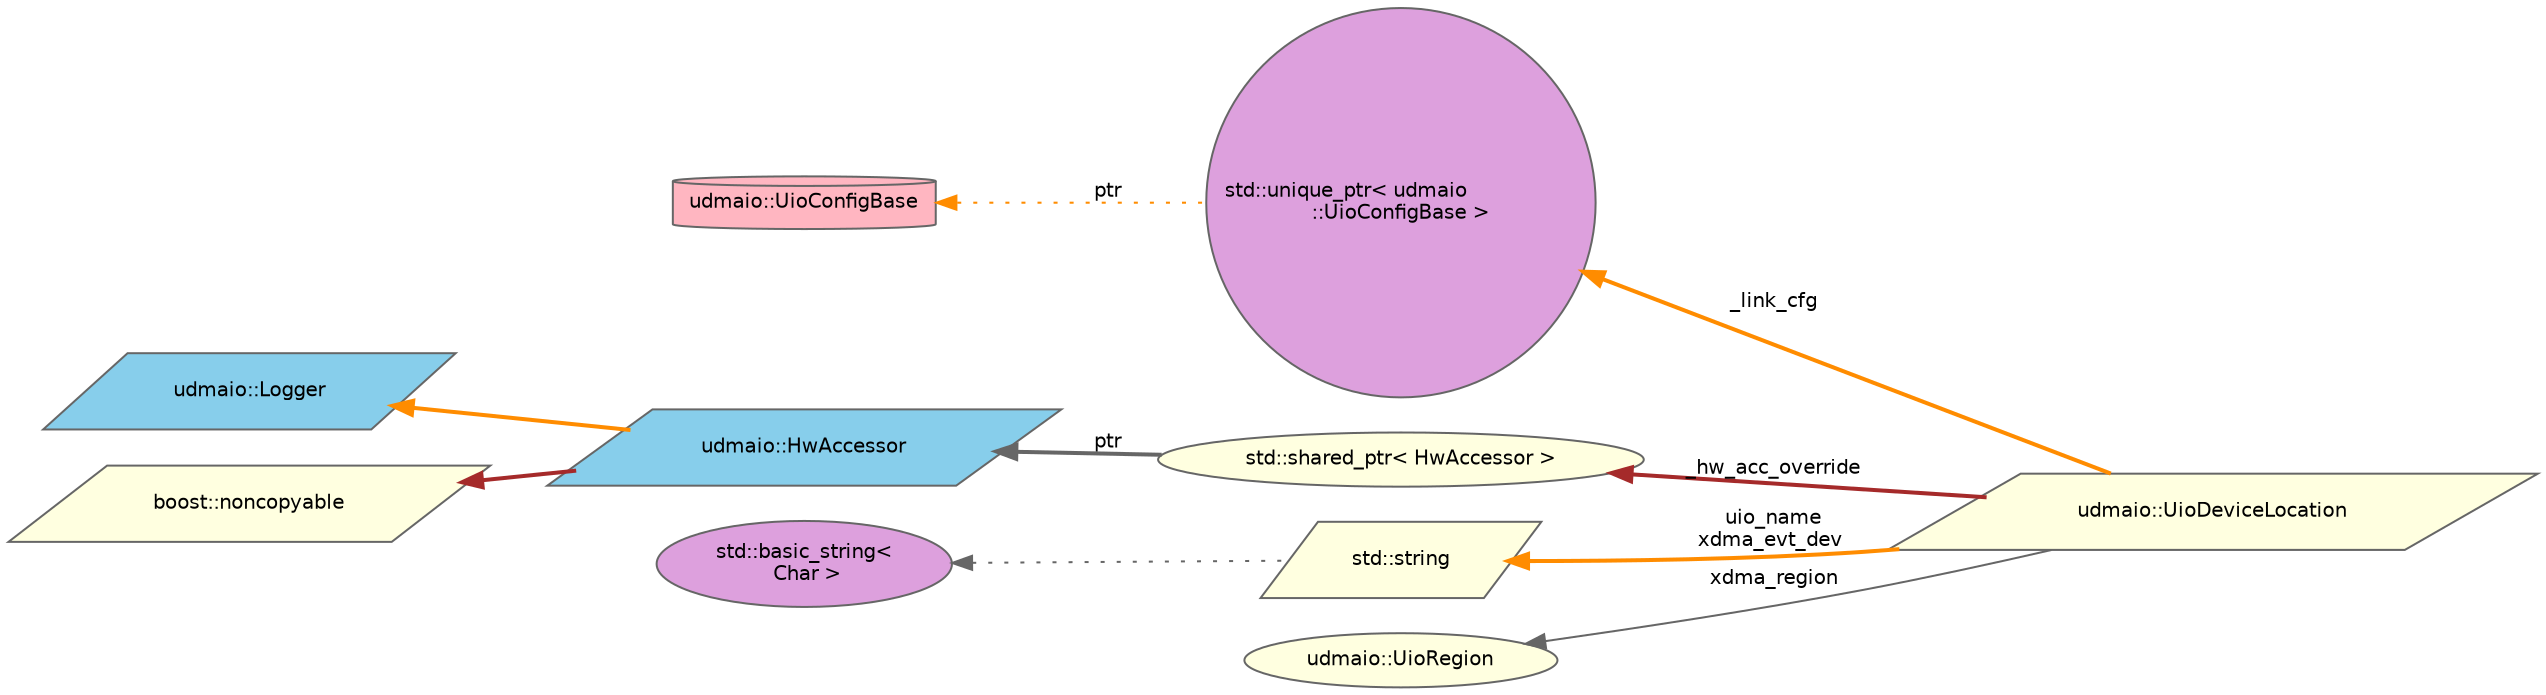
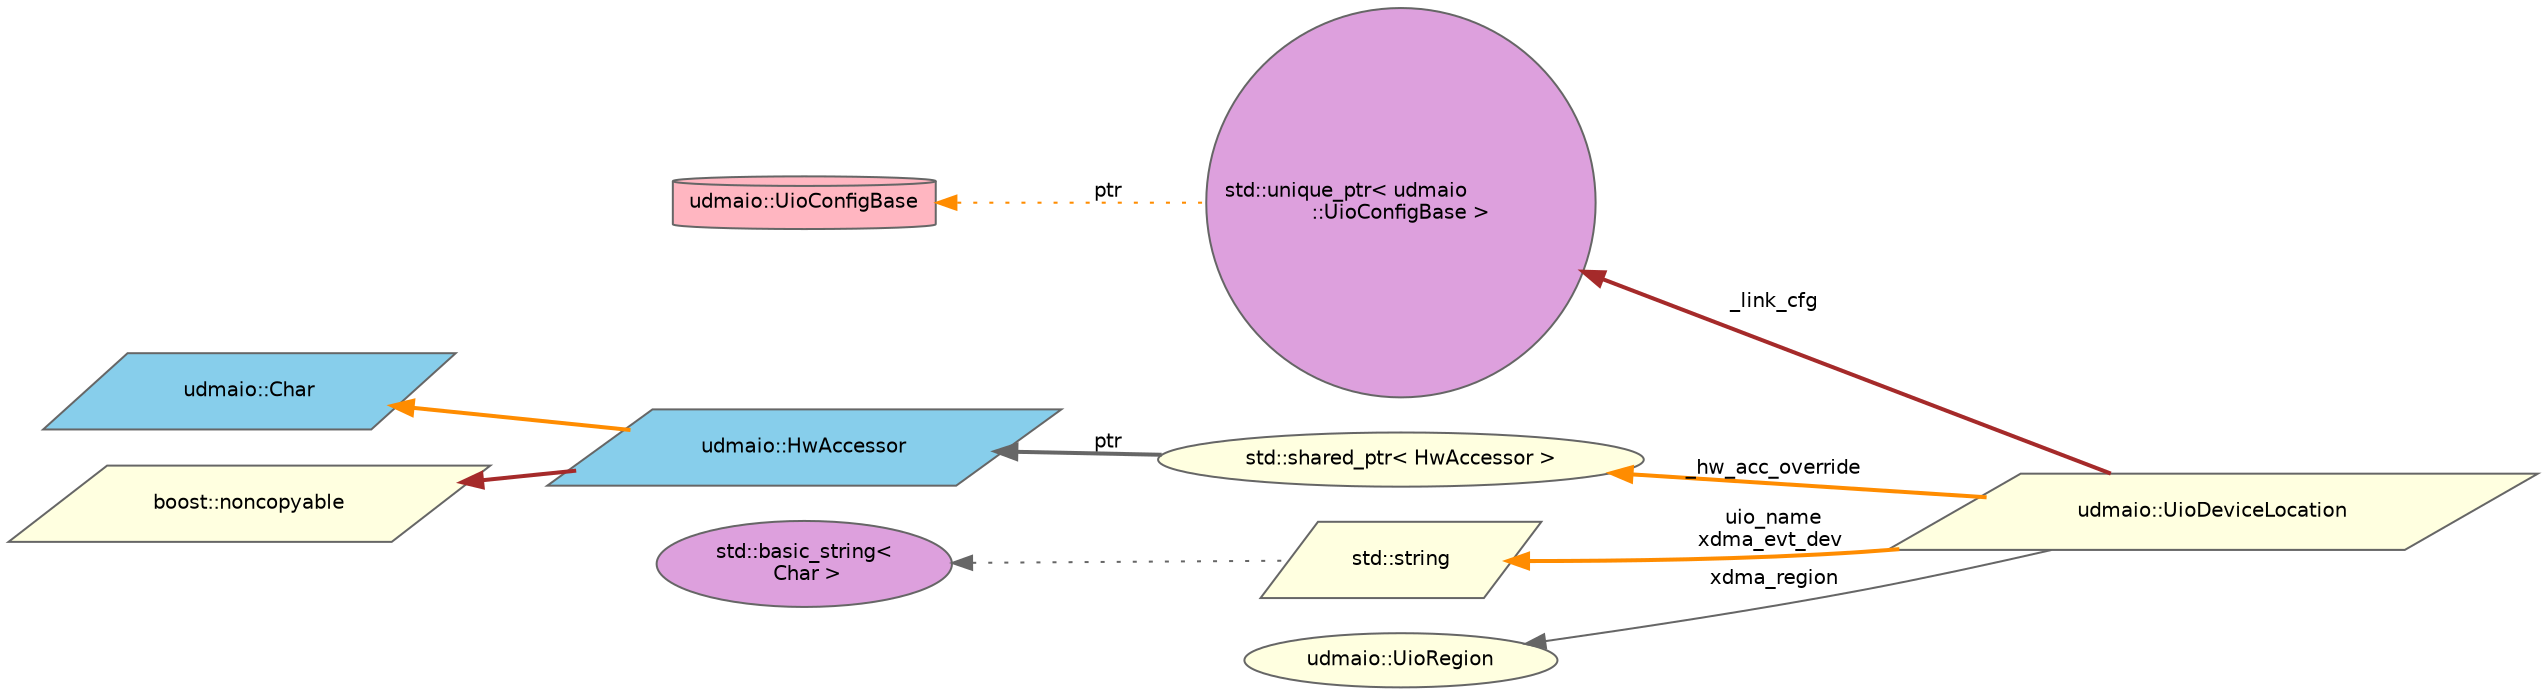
(1857, 376) -> (1857, 376)
(249, 391) -> (249, 391)
(1809, 486) -> (1809, 486)
